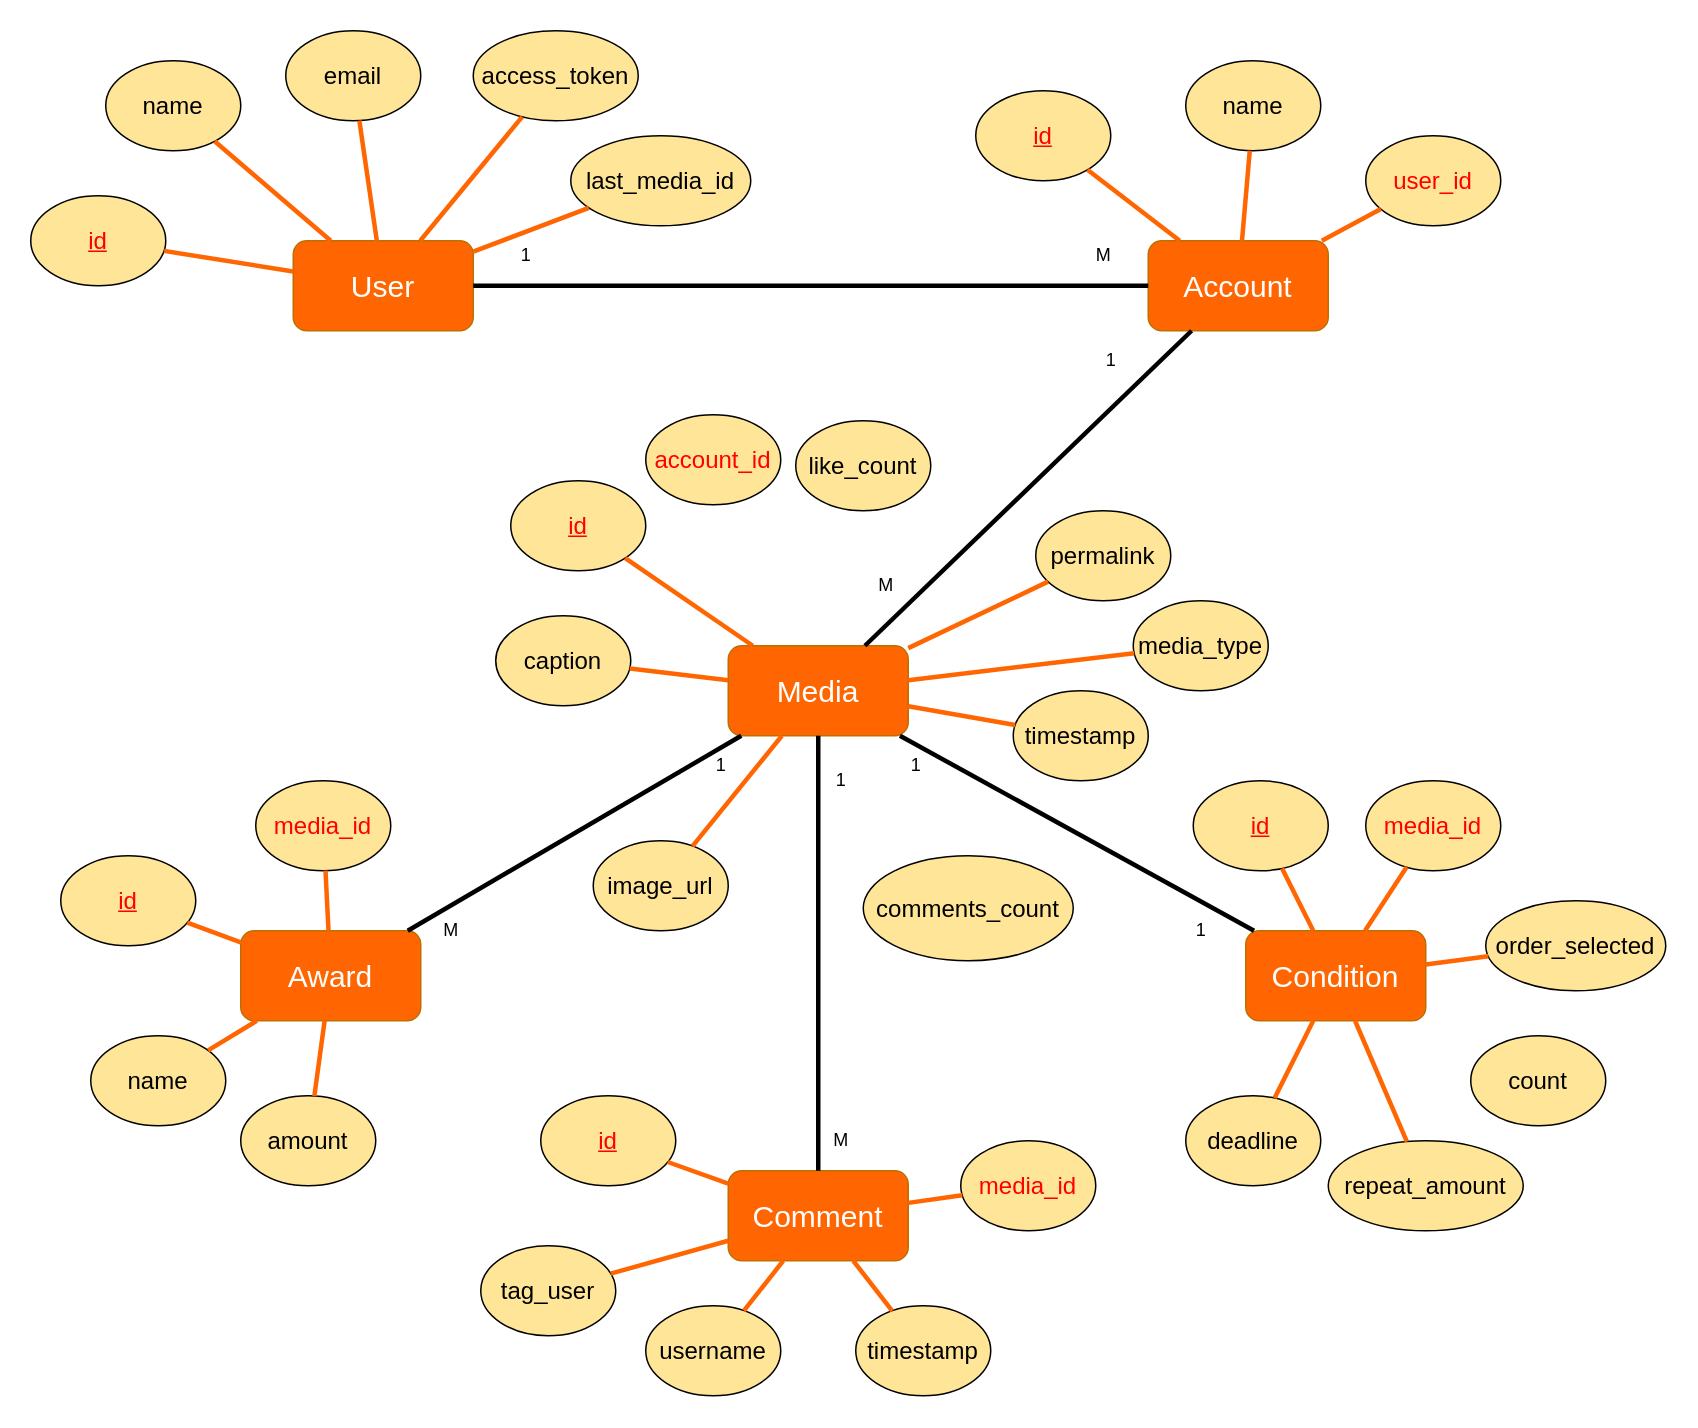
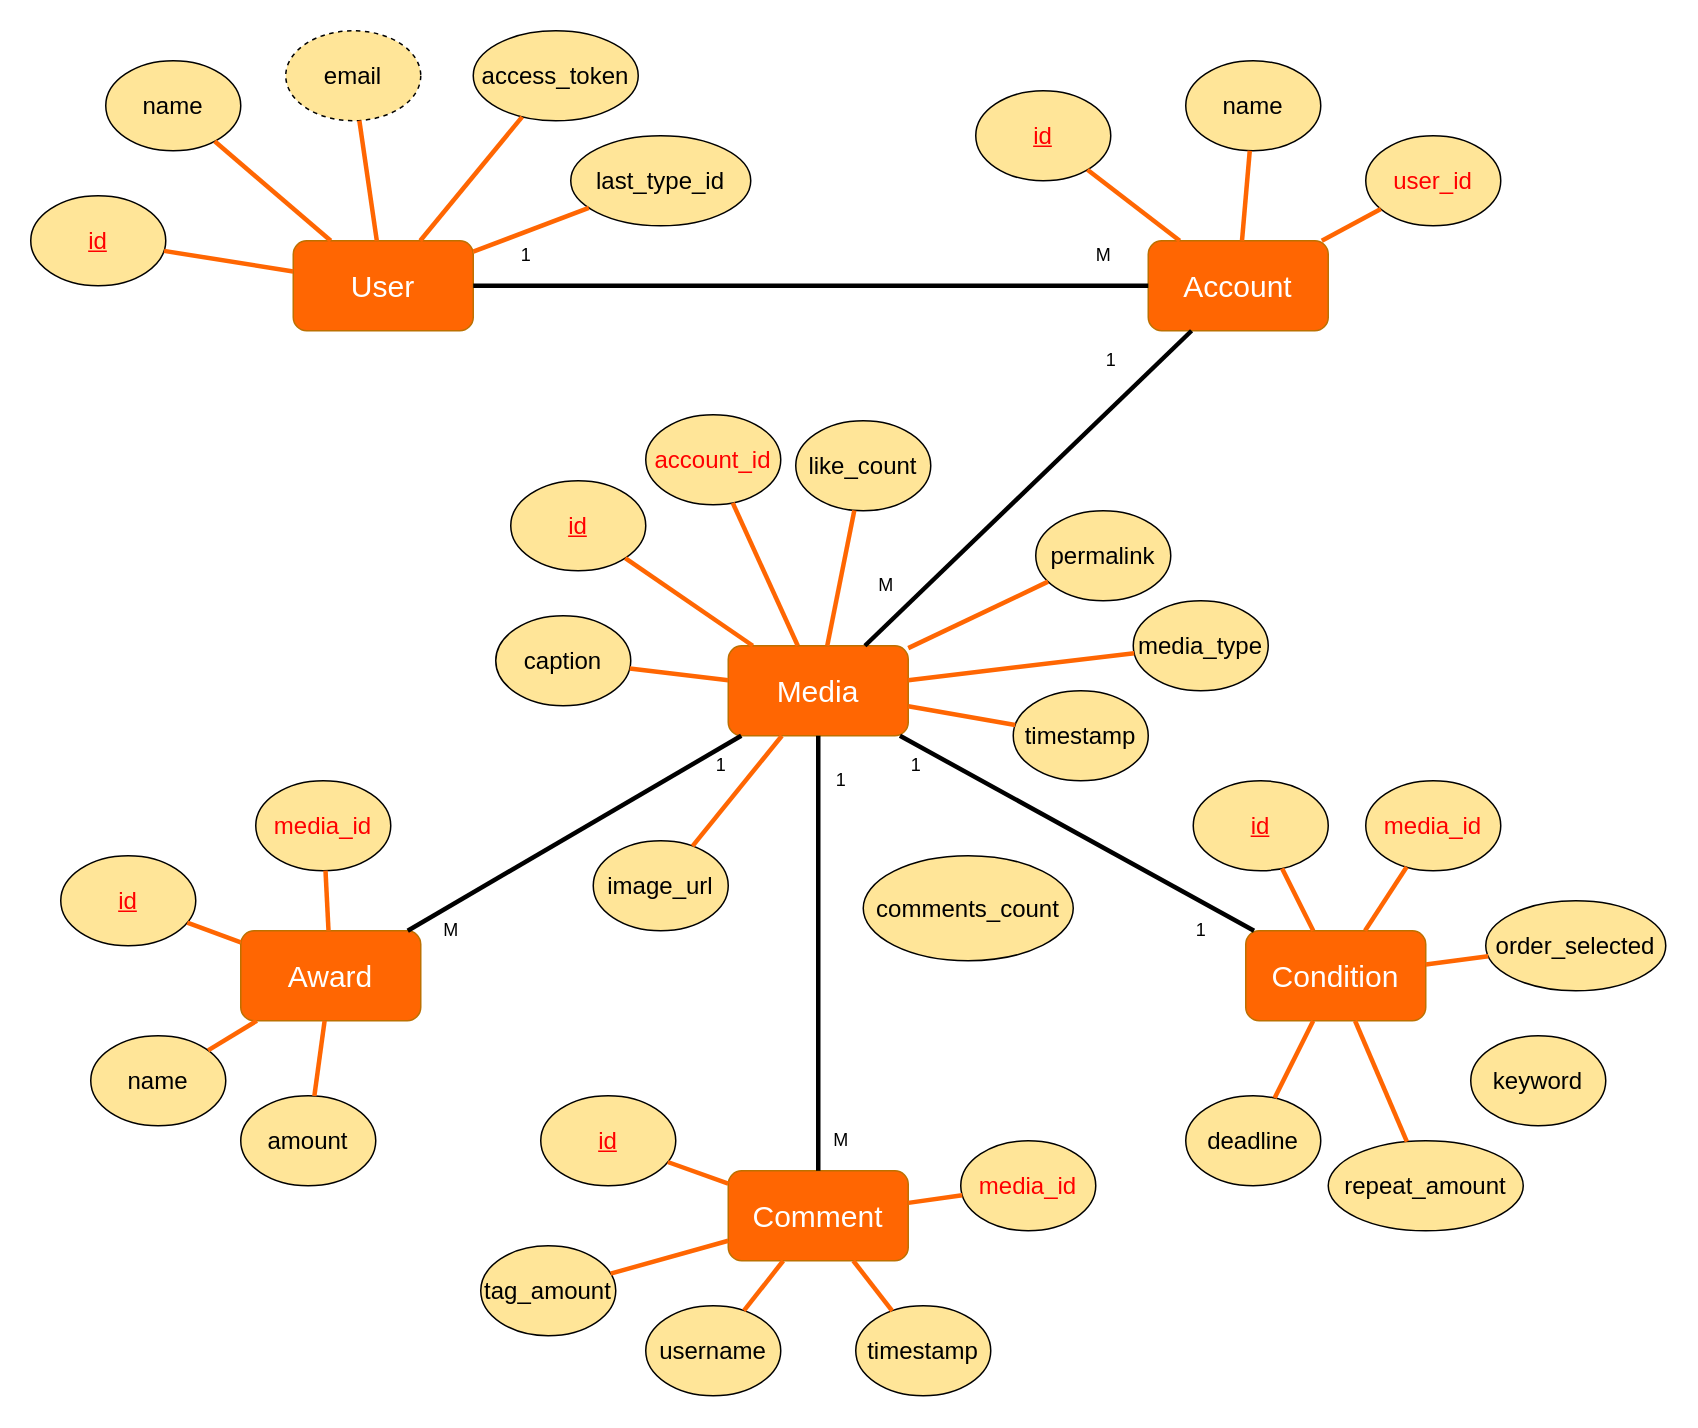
(353, 76) -> (353, 76)
(661, 181) -> (661, 181)
none -> (765, 574)
none -> (841, 578)
(1538, 1081) -> (1538, 1081)
(548, 1291) -> (548, 1291)
